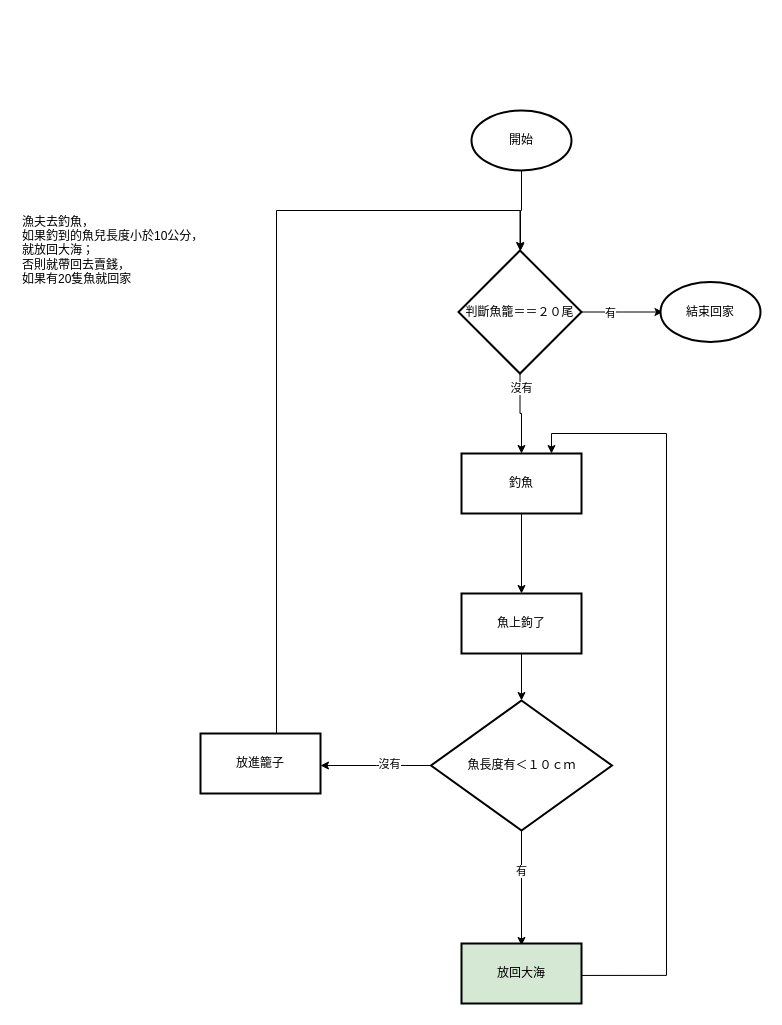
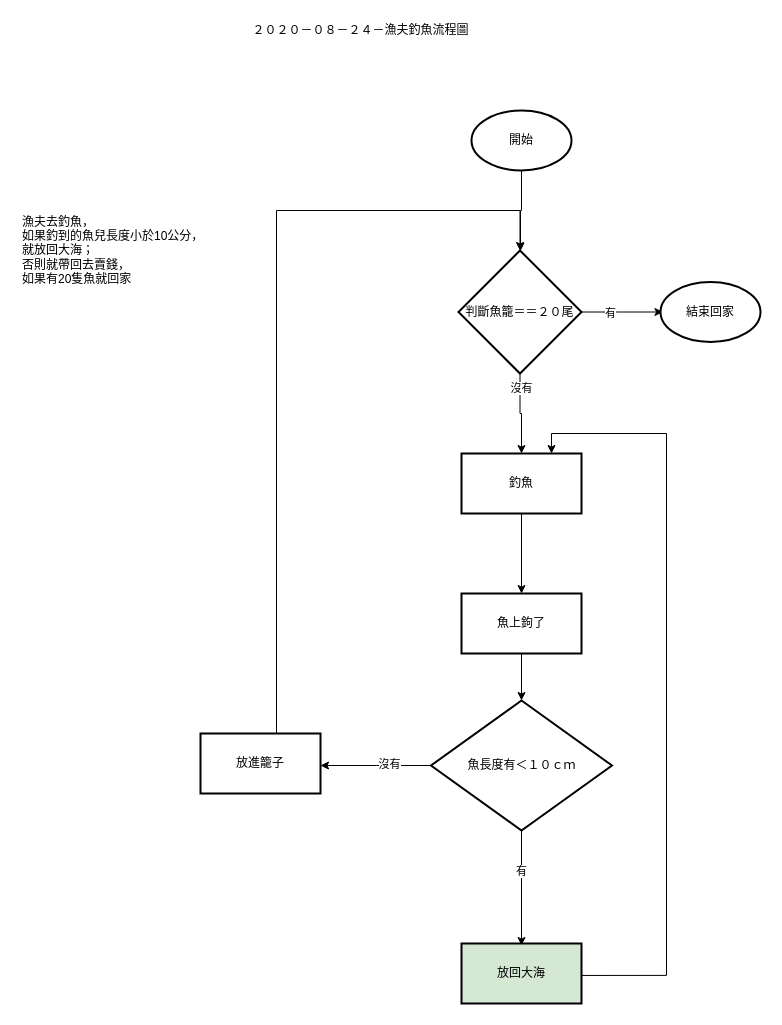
none -> (361, 31)
